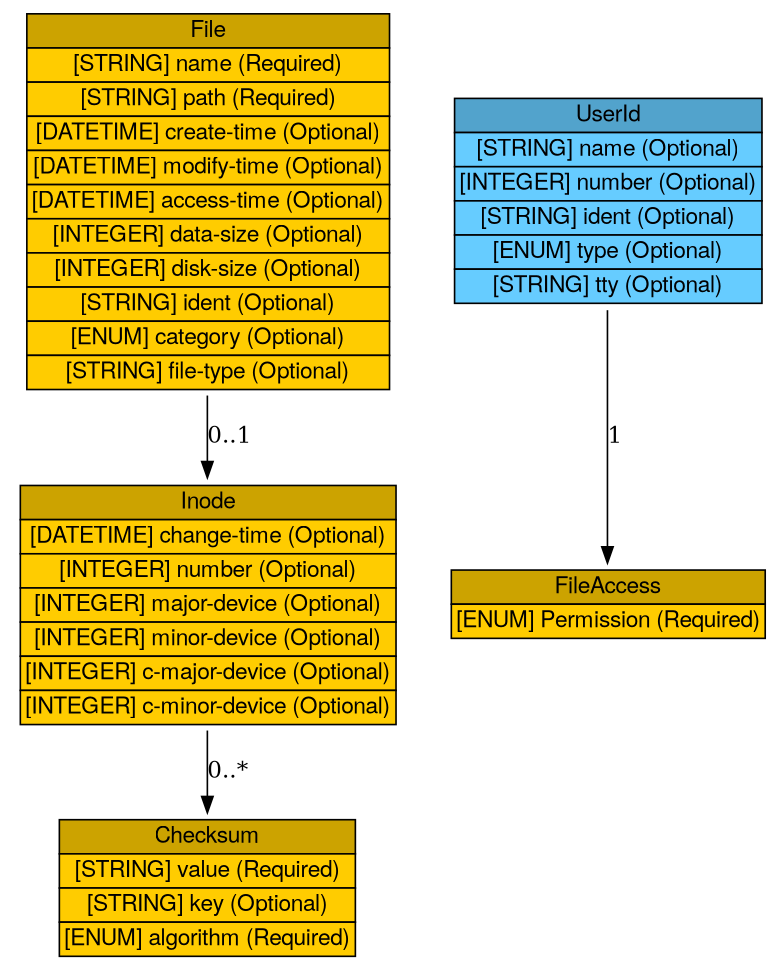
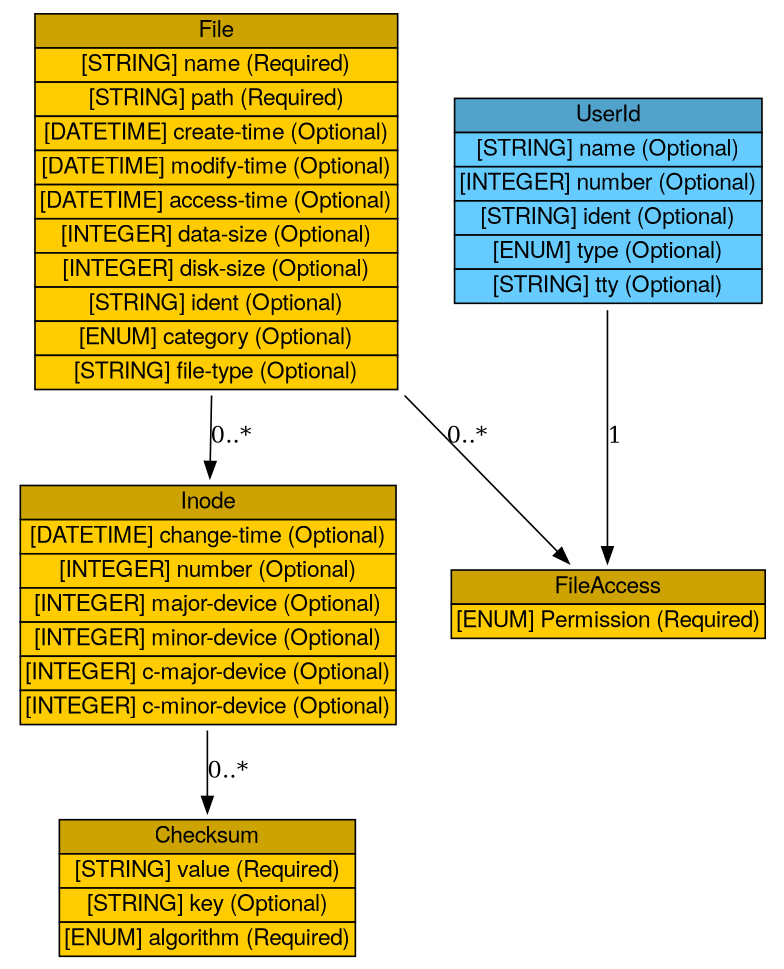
(230, 437) -> (231, 437)
none -> (481, 473)
